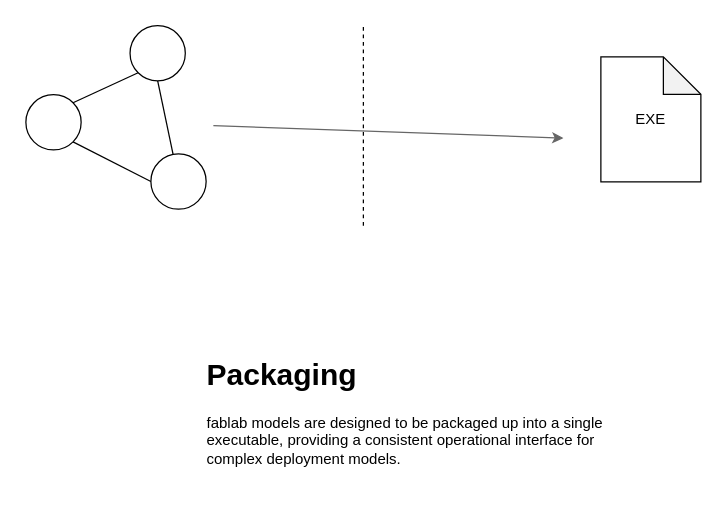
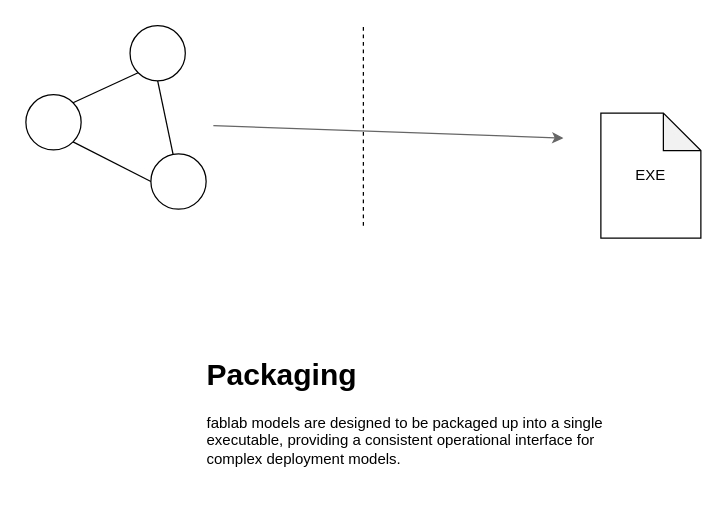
(651, 119) -> (651, 176)
